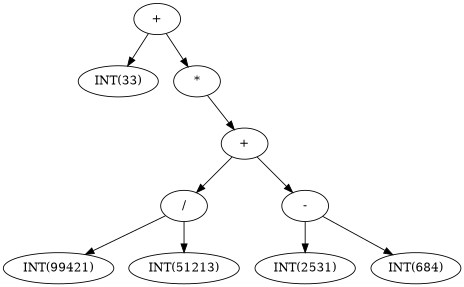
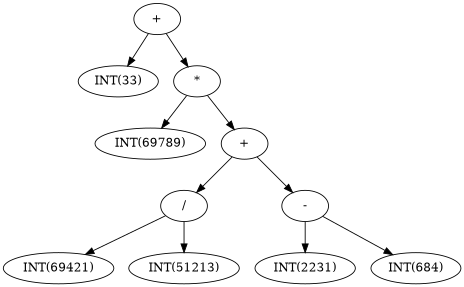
none -> (150, 144)
(59, 268) -> (59, 268)
(305, 268) -> (305, 268)
